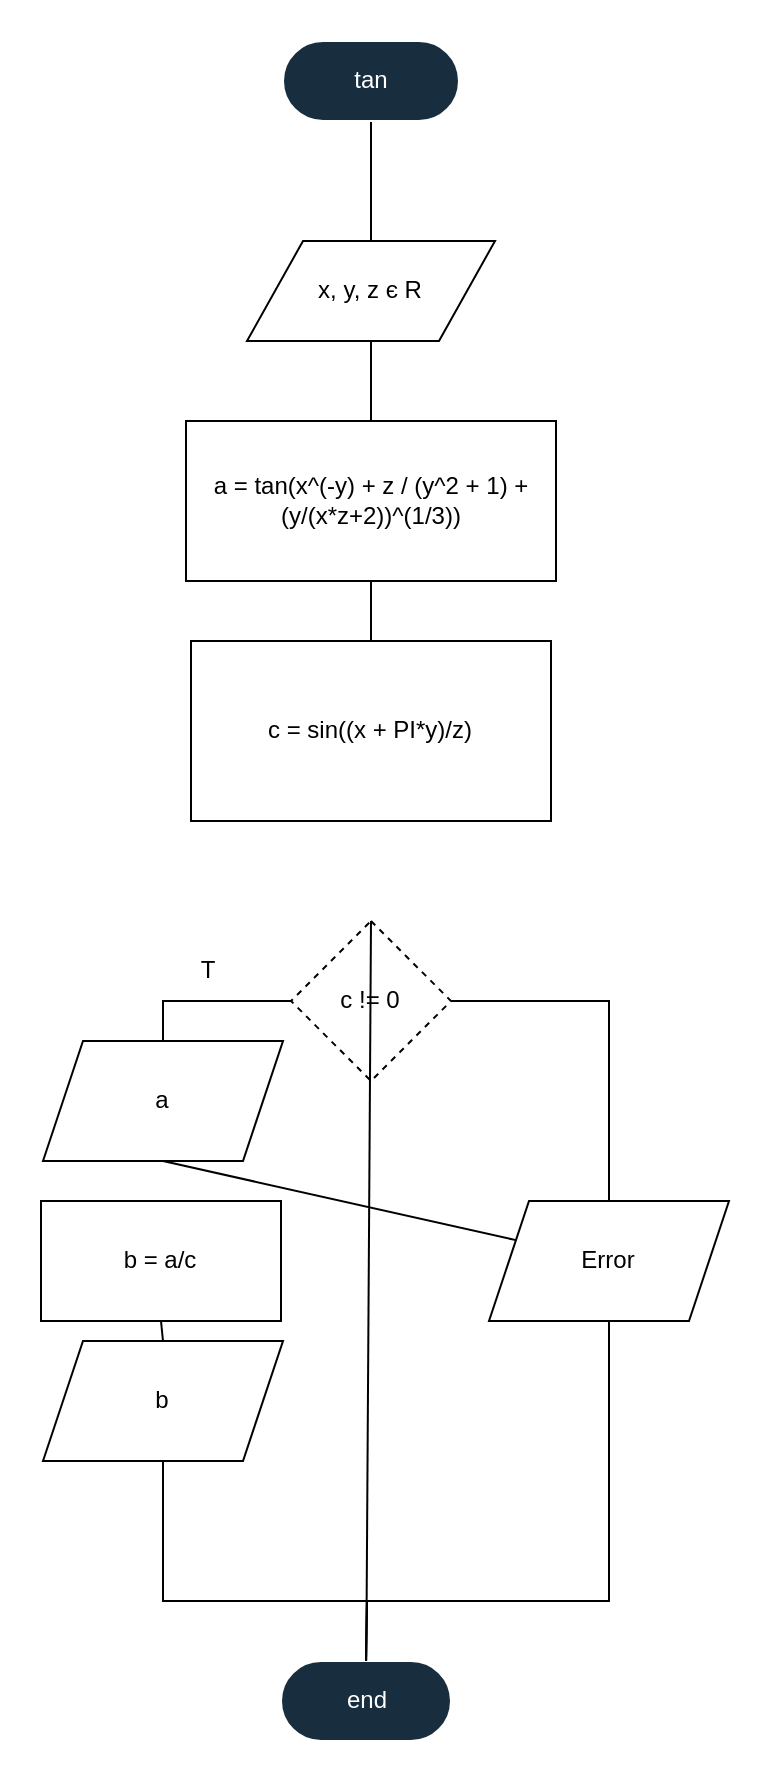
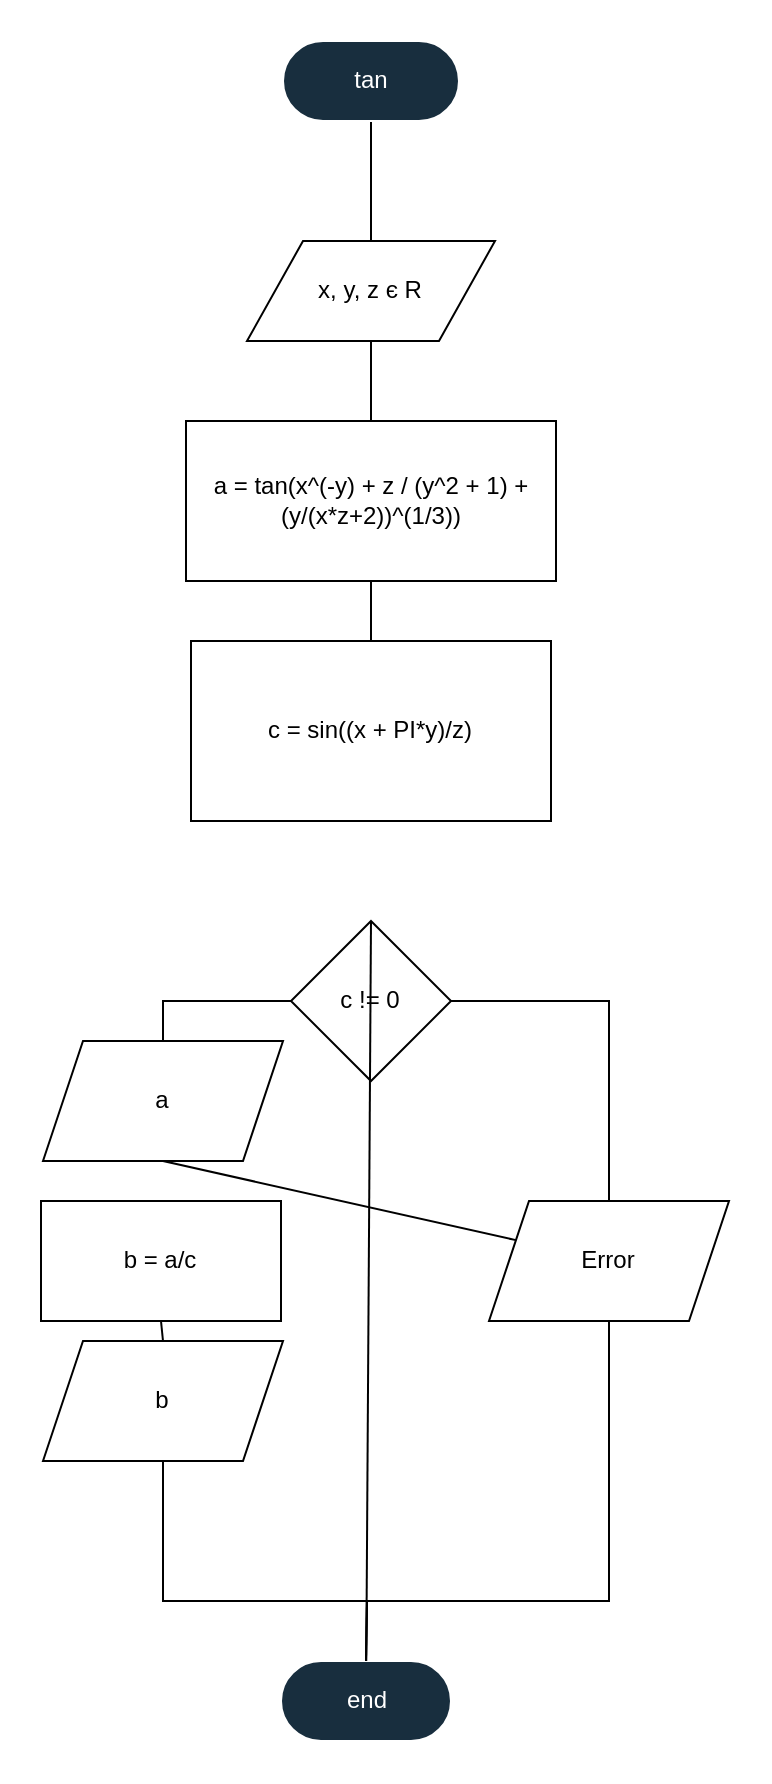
(209, 971) -> none
(371, 1001) -> (371, 1001)
